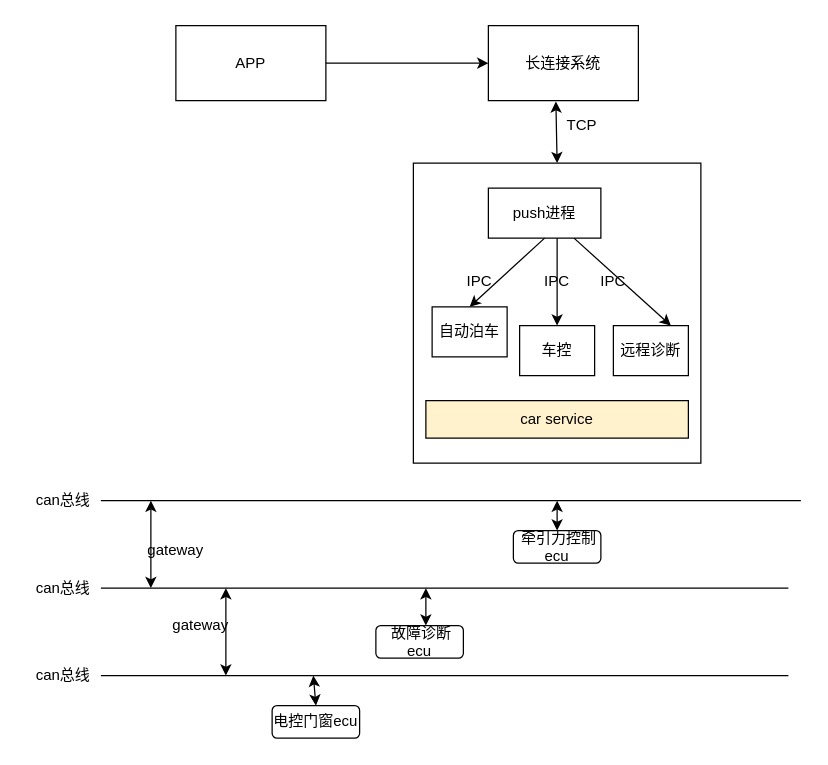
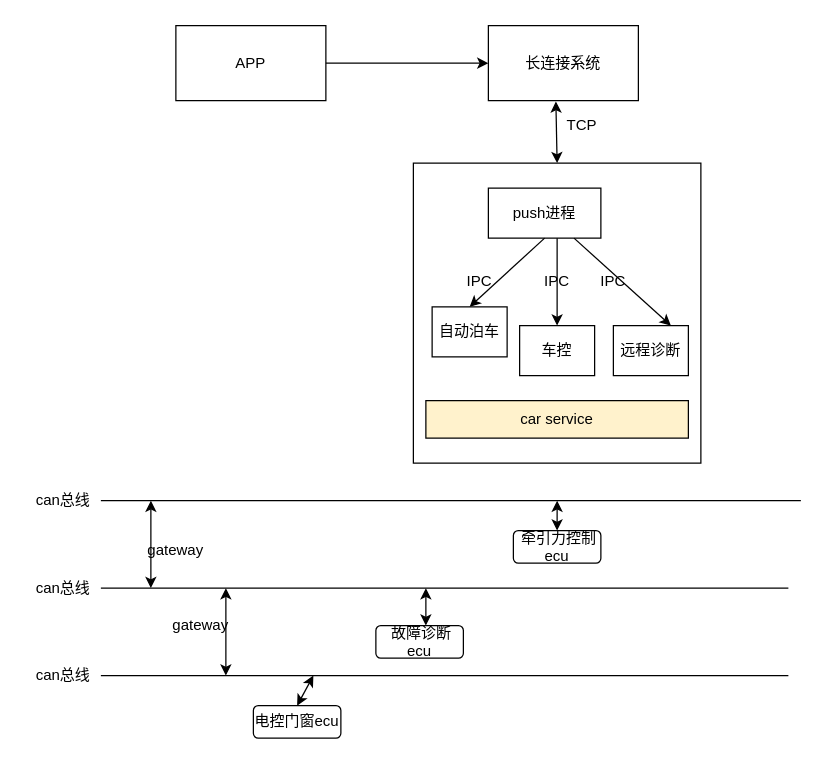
(316, 722) -> (297, 722)
